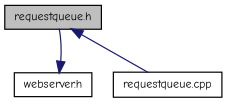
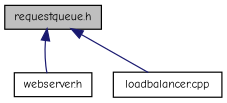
(61, 45) -> (45, 57)
(168, 85) -> (168, 85)
